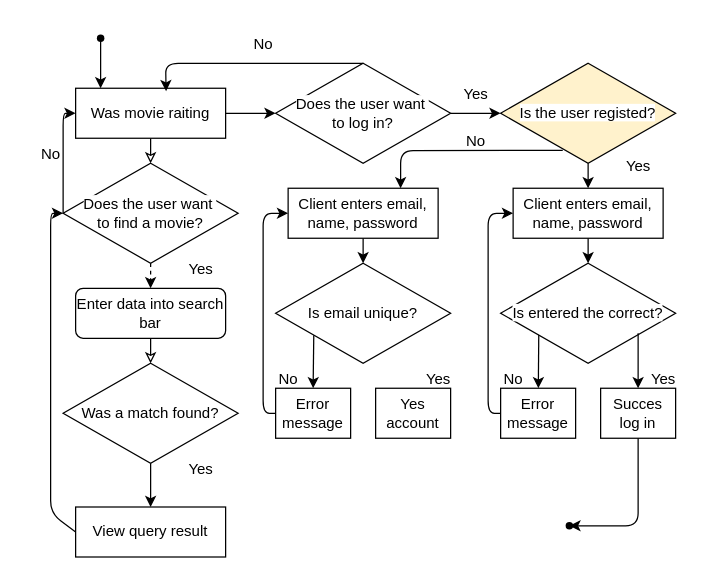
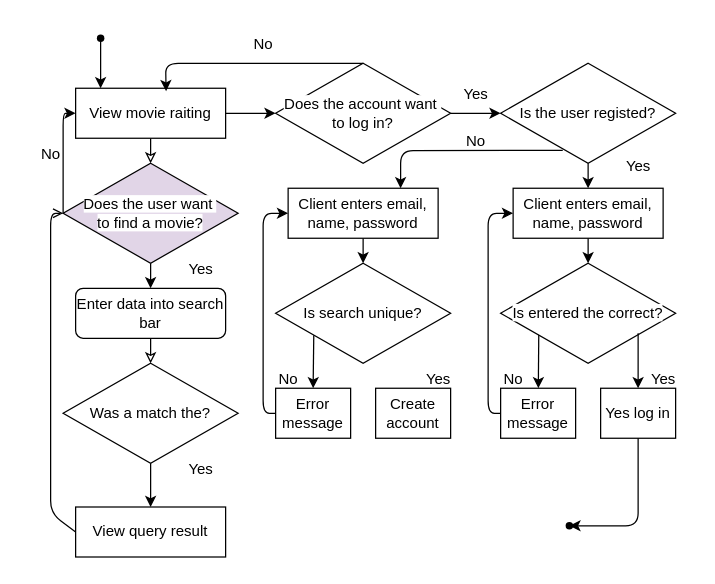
(151, 113) -> (151, 113)
(363, 113) -> (363, 113)
(588, 113) -> (588, 113)
(151, 213) -> (151, 213)
(52, 214) -> (54, 214)
(151, 272) -> (151, 272)
(363, 313) -> (363, 313)
(151, 413) -> (151, 413)
(413, 413) -> (413, 413)
(638, 413) -> (638, 413)
